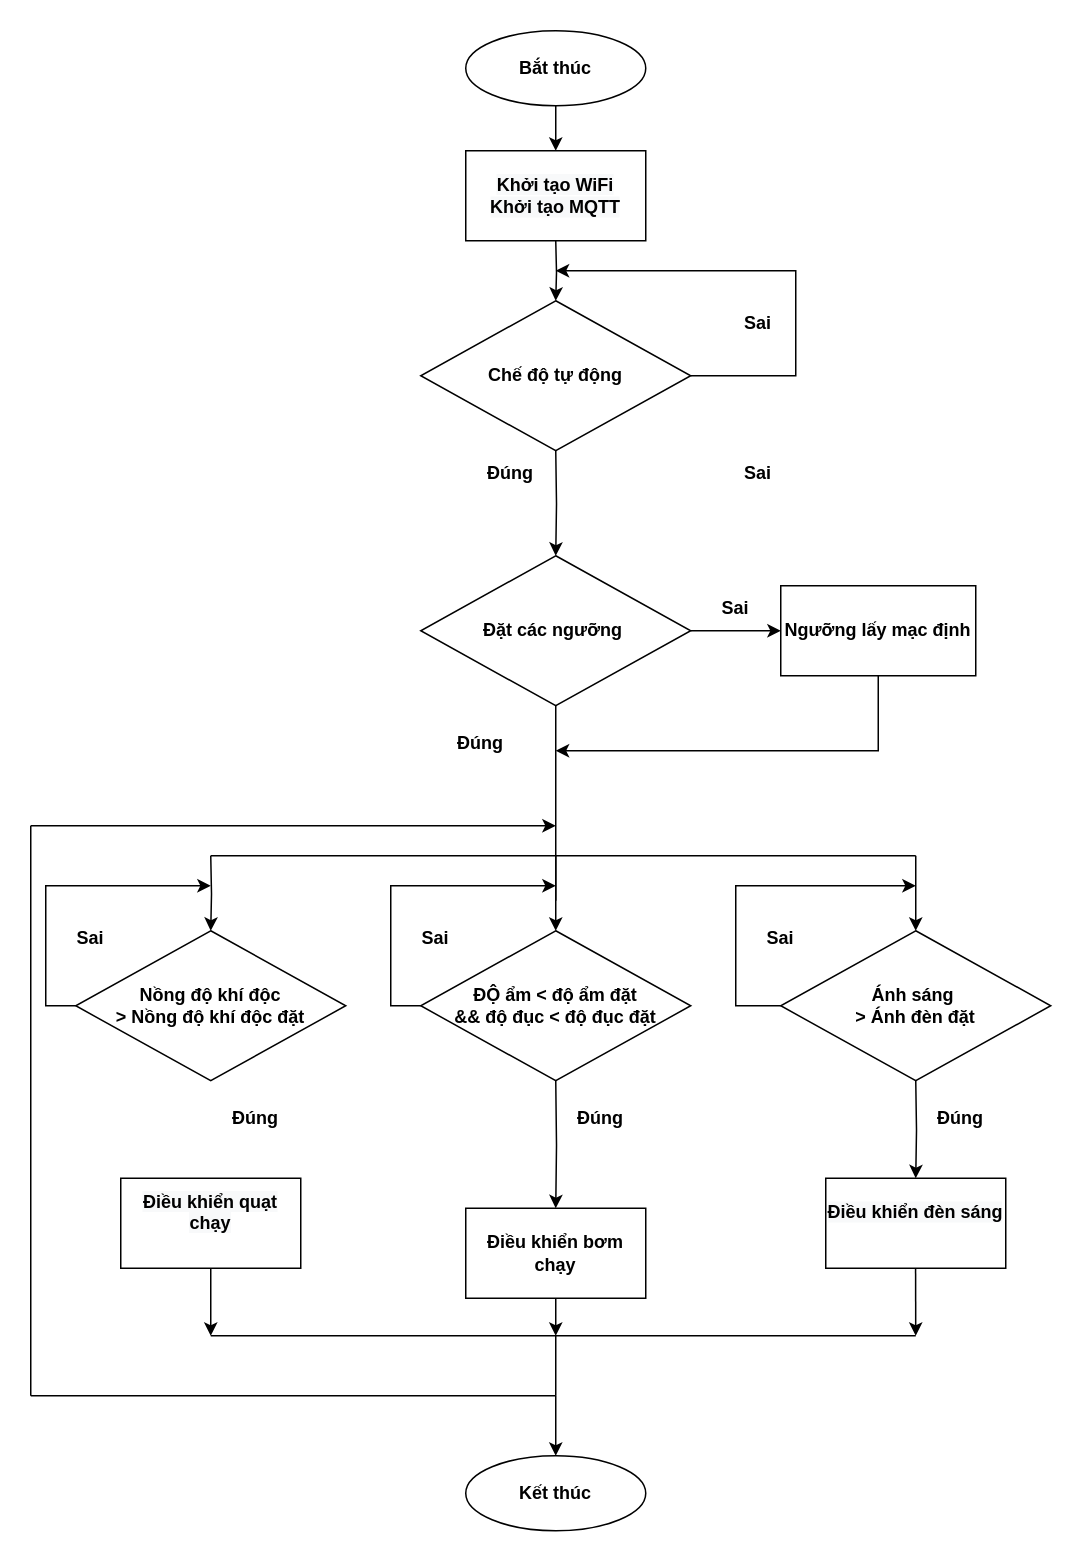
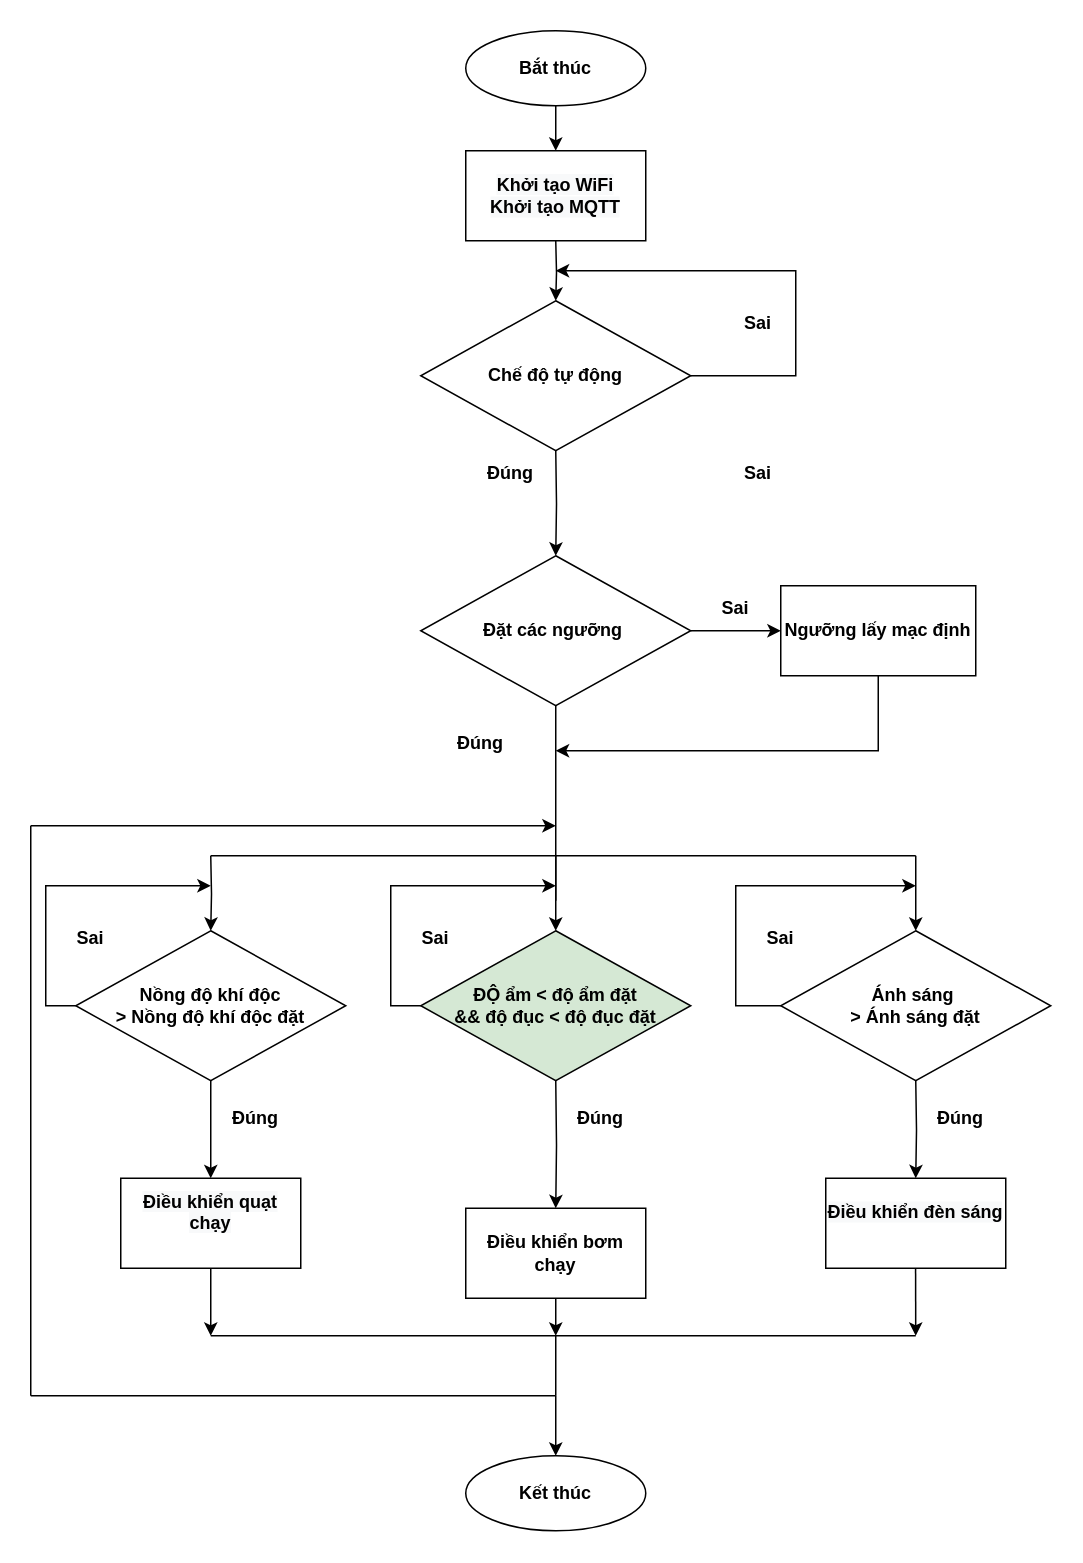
(556, 1006) -> (556, 1006)
(916, 1006) -> (916, 1006)
none -> (211, 1124)
